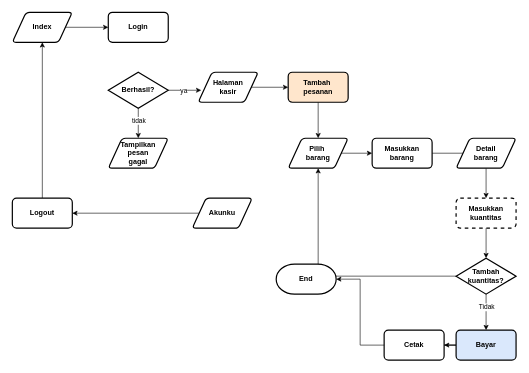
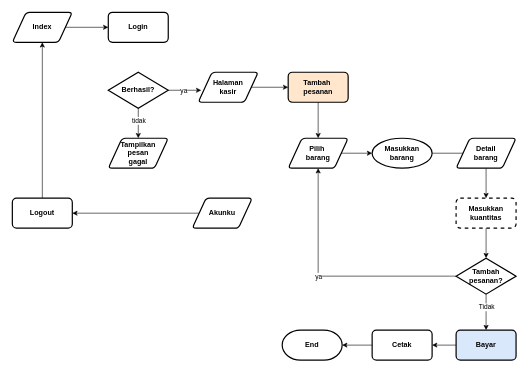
(402, 153) -> (402, 153)
(486, 276) -> (486, 276)
(306, 279) -> (312, 345)
(414, 345) -> (402, 345)
